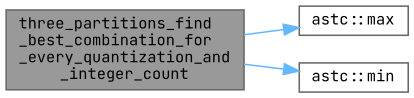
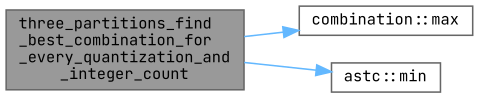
(354, 21) -> (386, 21)
